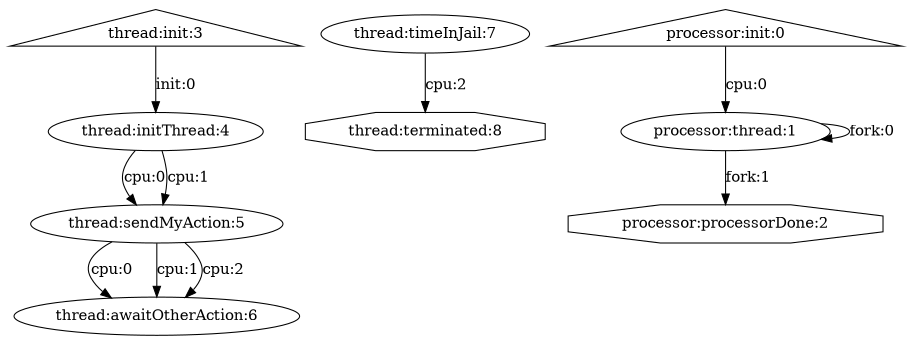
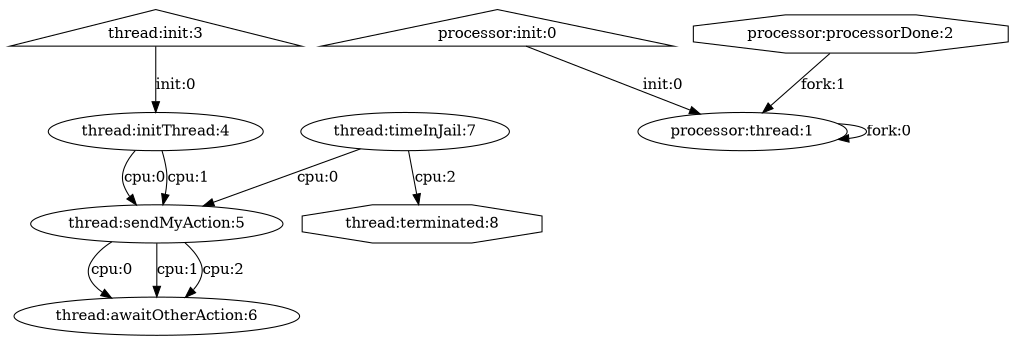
(747, 85) -> (663, 85)
(726, 172) -> (800, 80)
none -> (287, 176)
